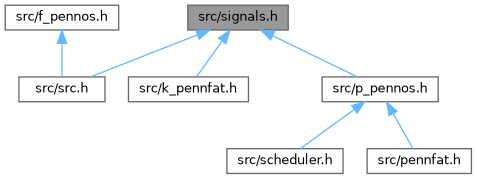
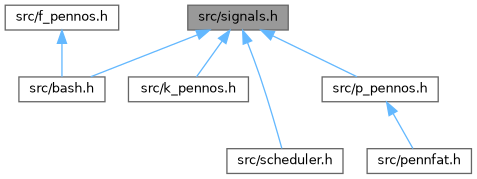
(62, 89) -> (62, 89)
(188, 89) -> (188, 89)
(327, 129) -> (266, 95)
